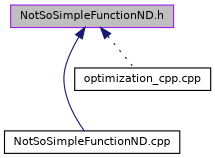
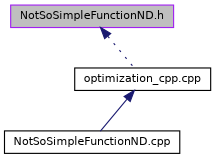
(64, 85) -> (114, 115)
